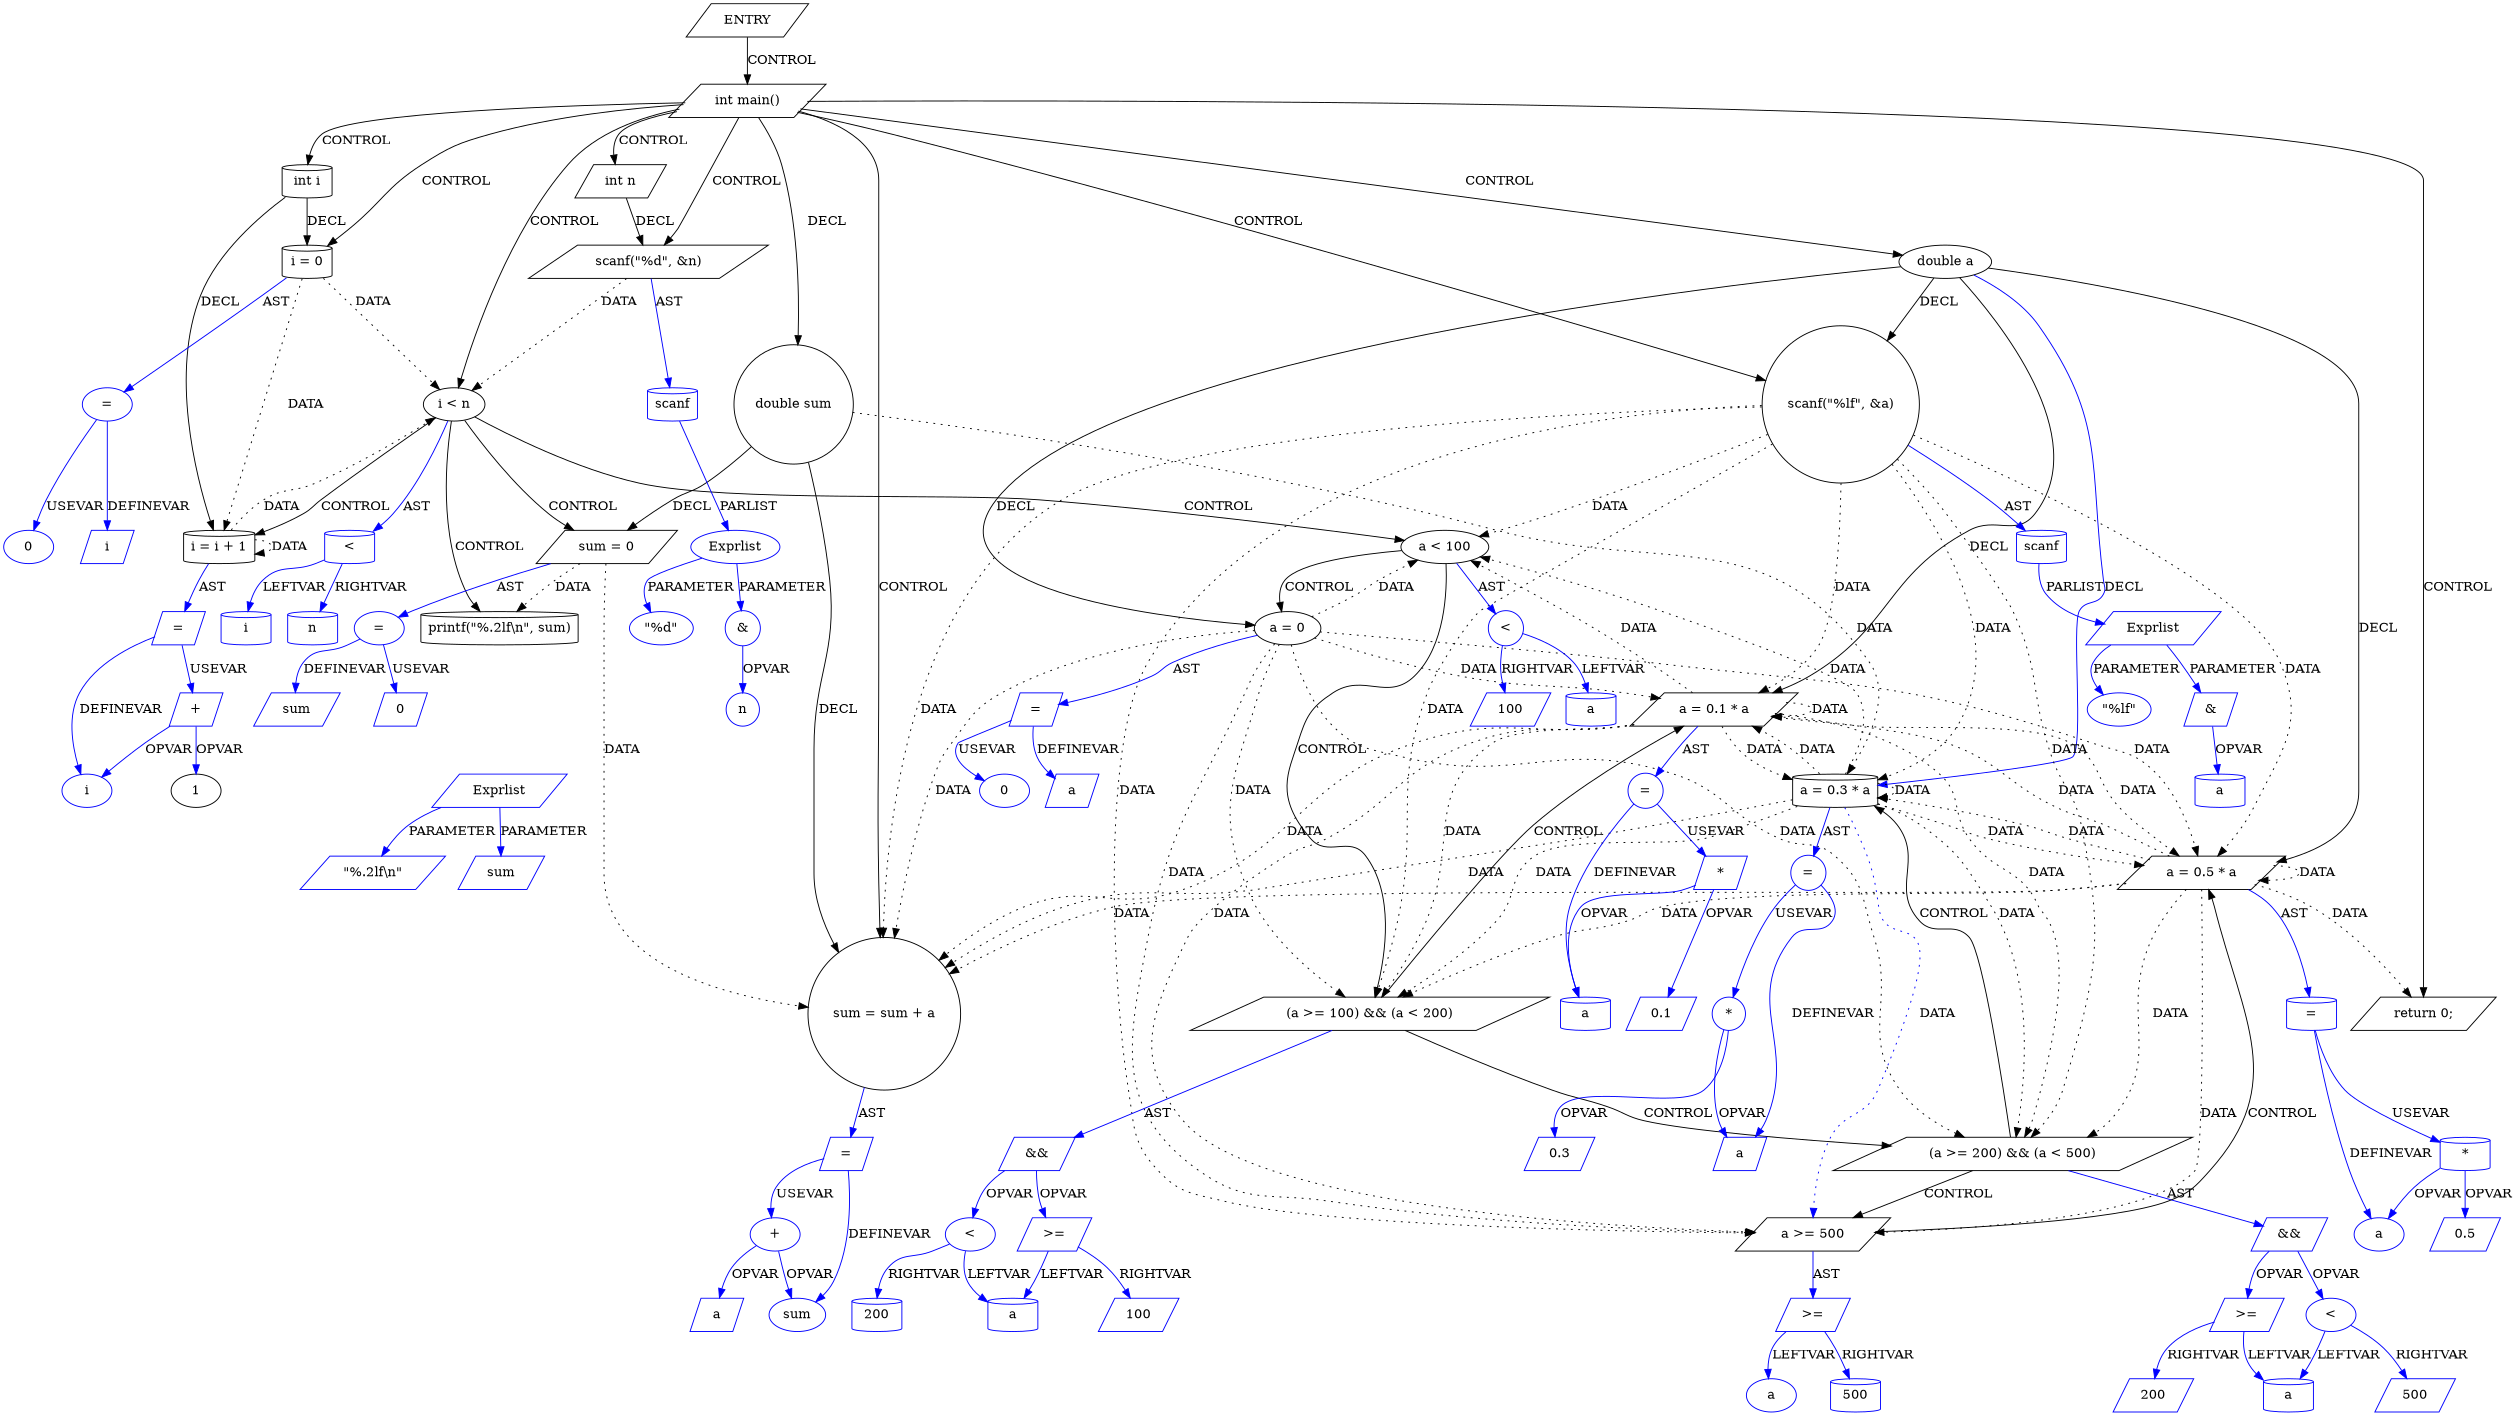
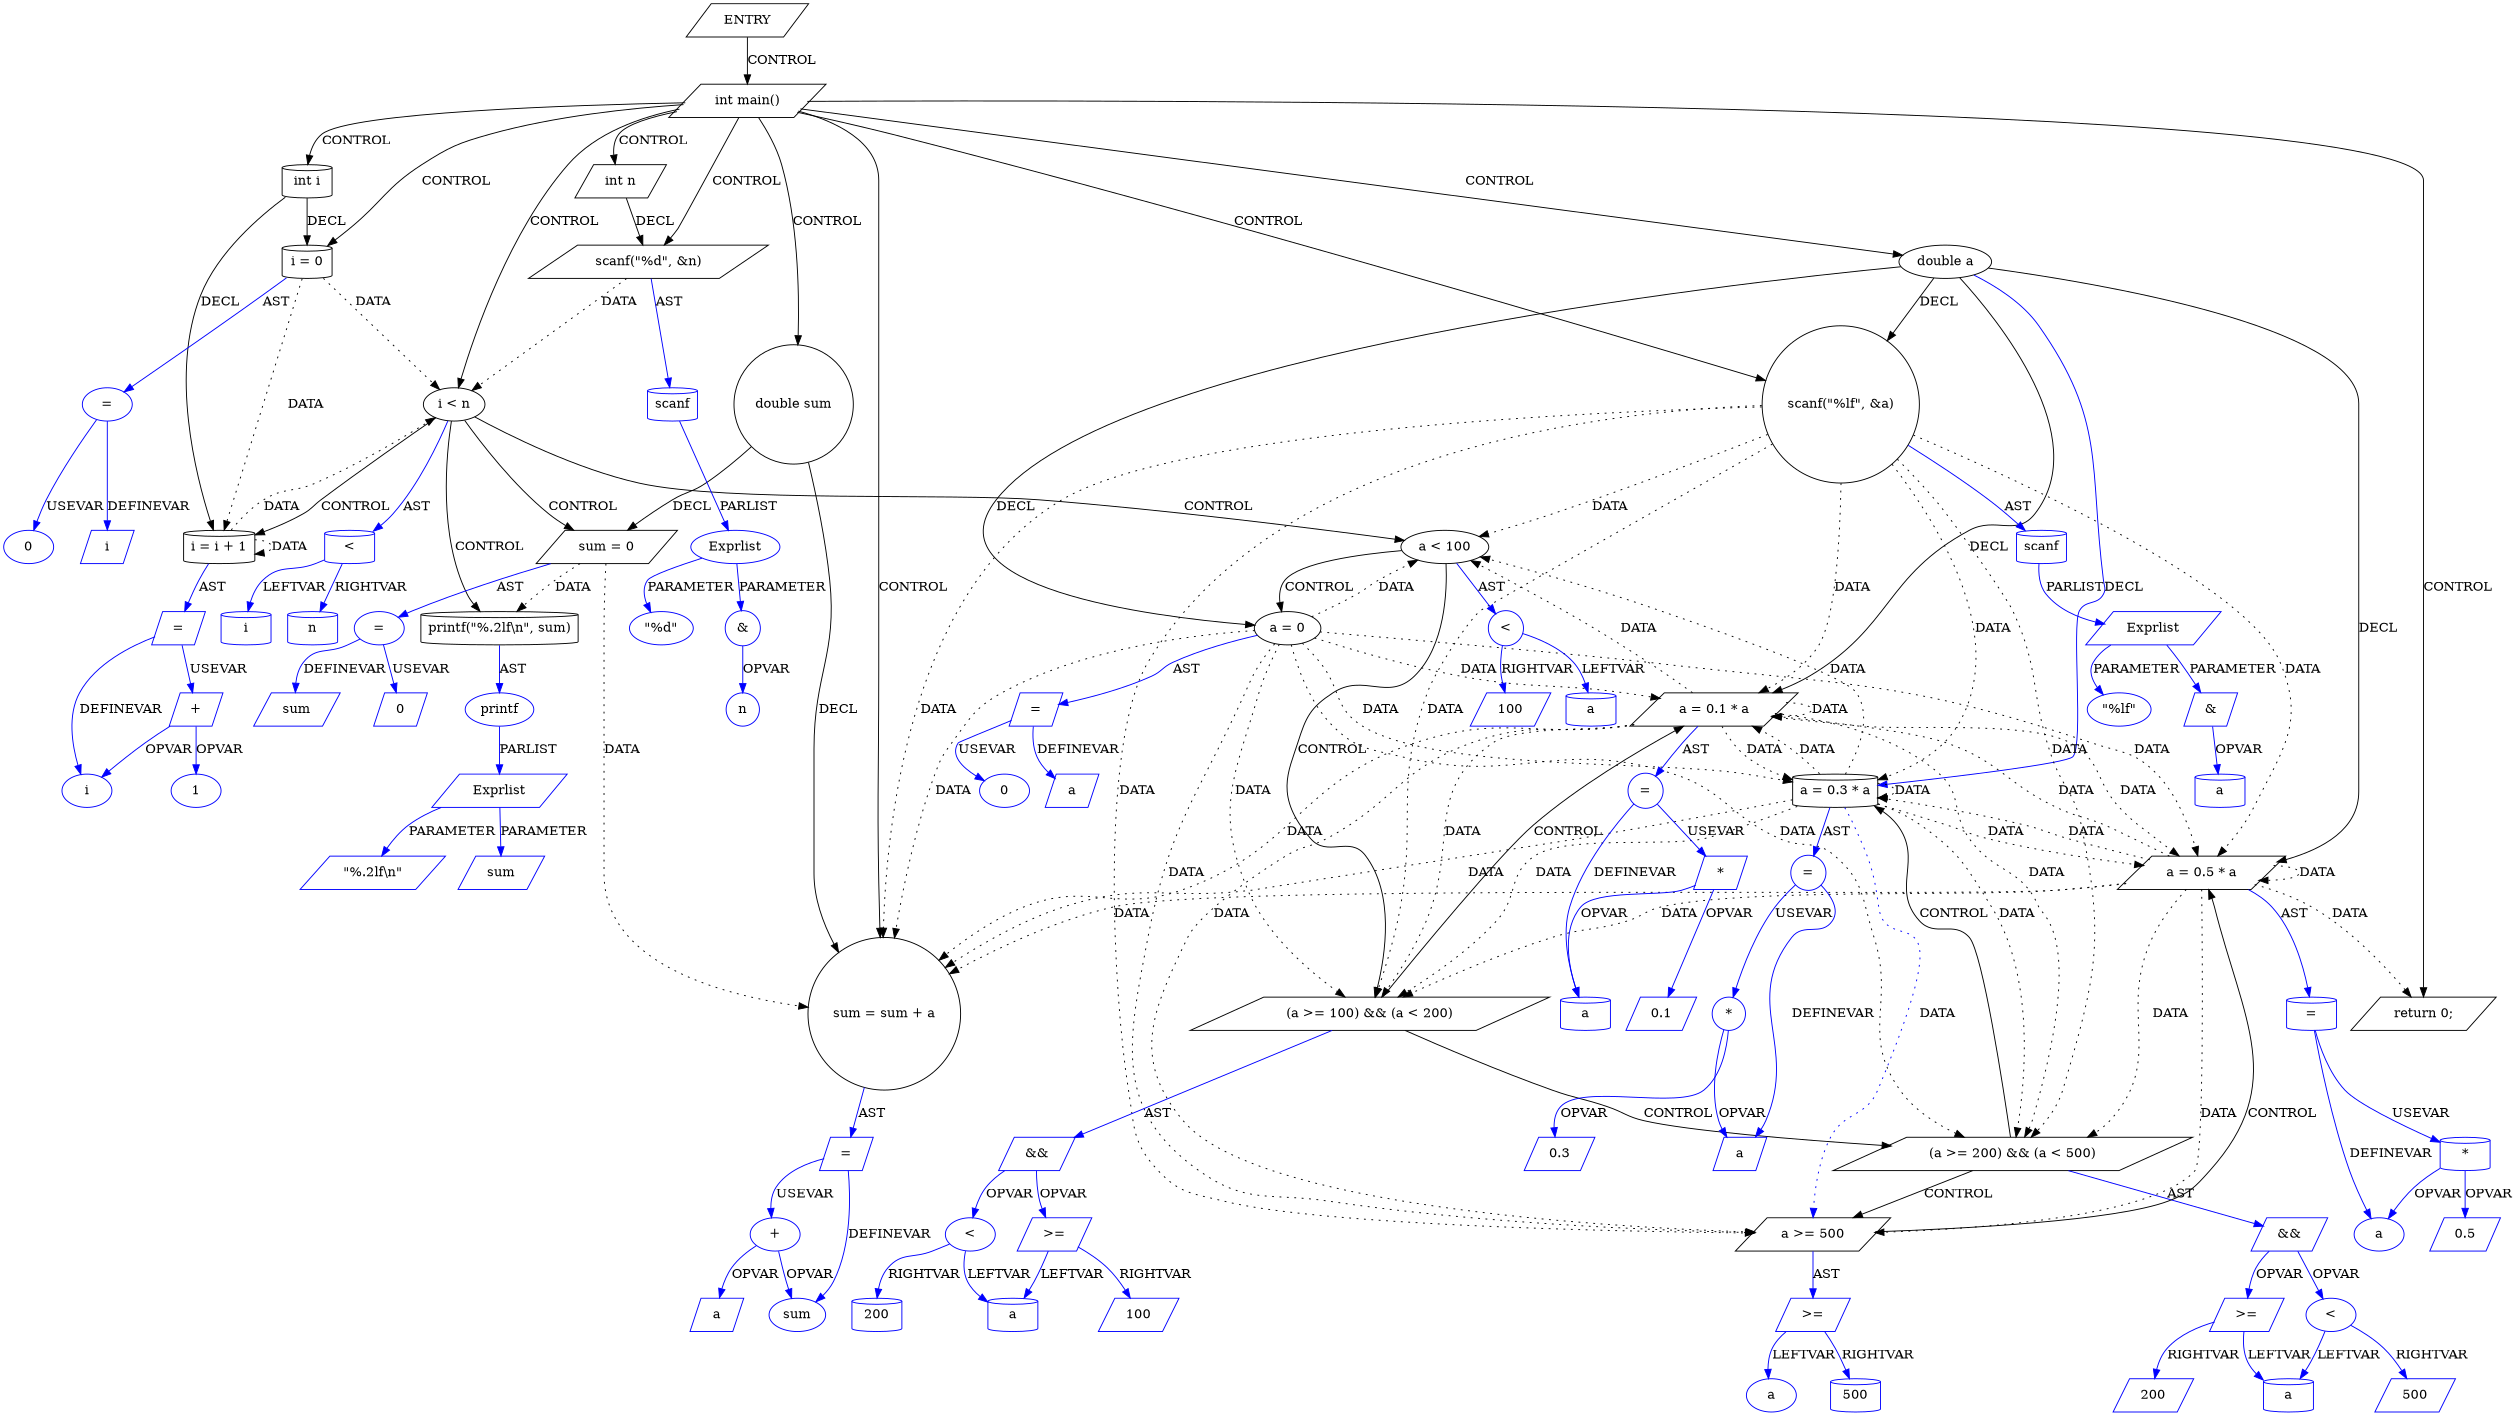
(827, 222) -> (827, 222)
(1432, 514) -> (1506, 758)
none -> (499, 709)
(196, 791) -> (196, 791)
